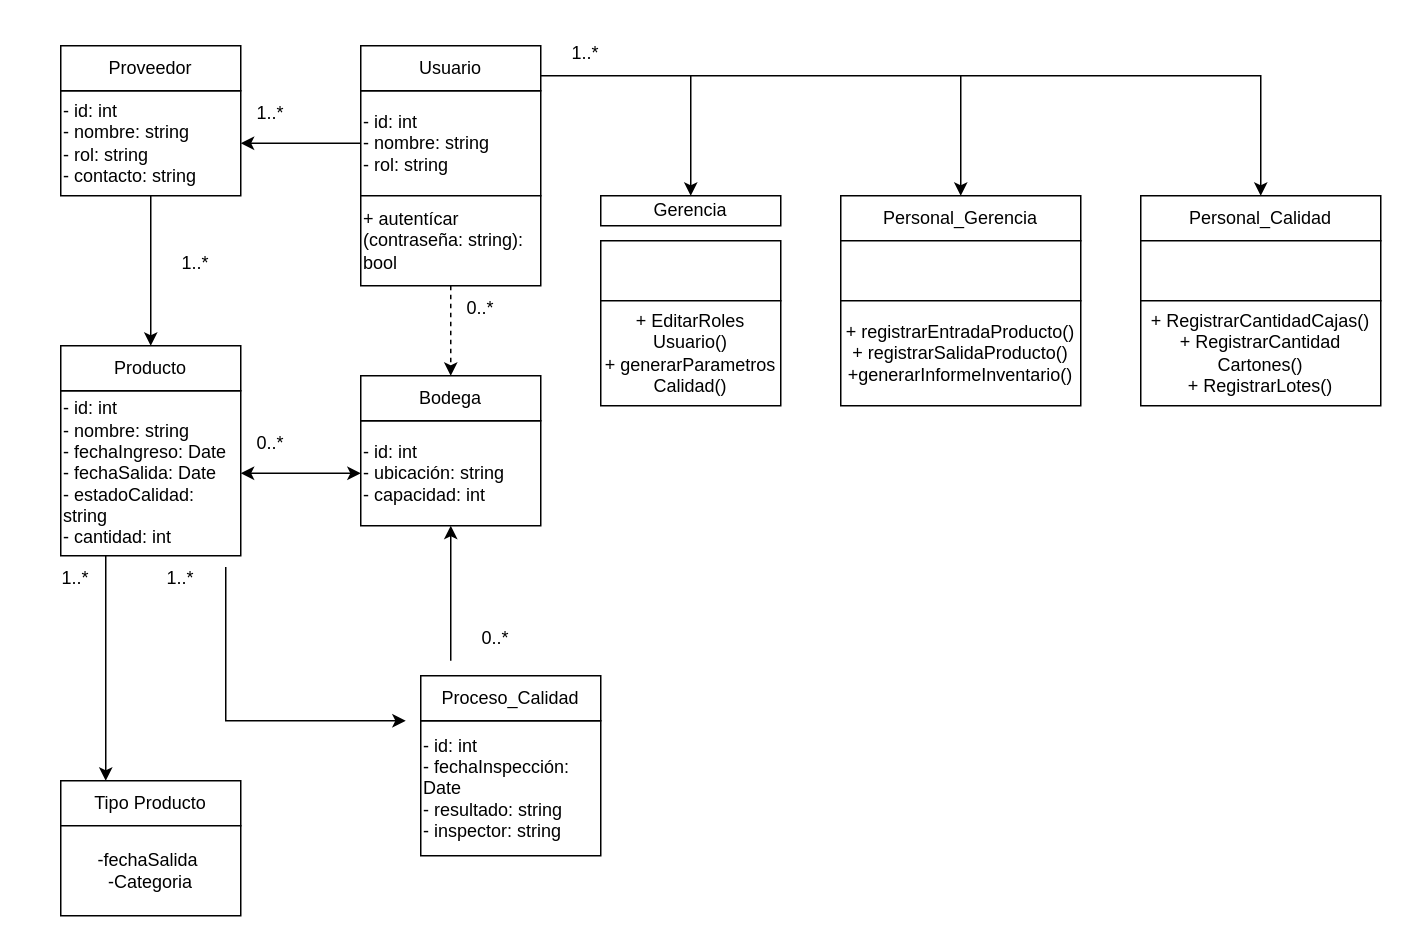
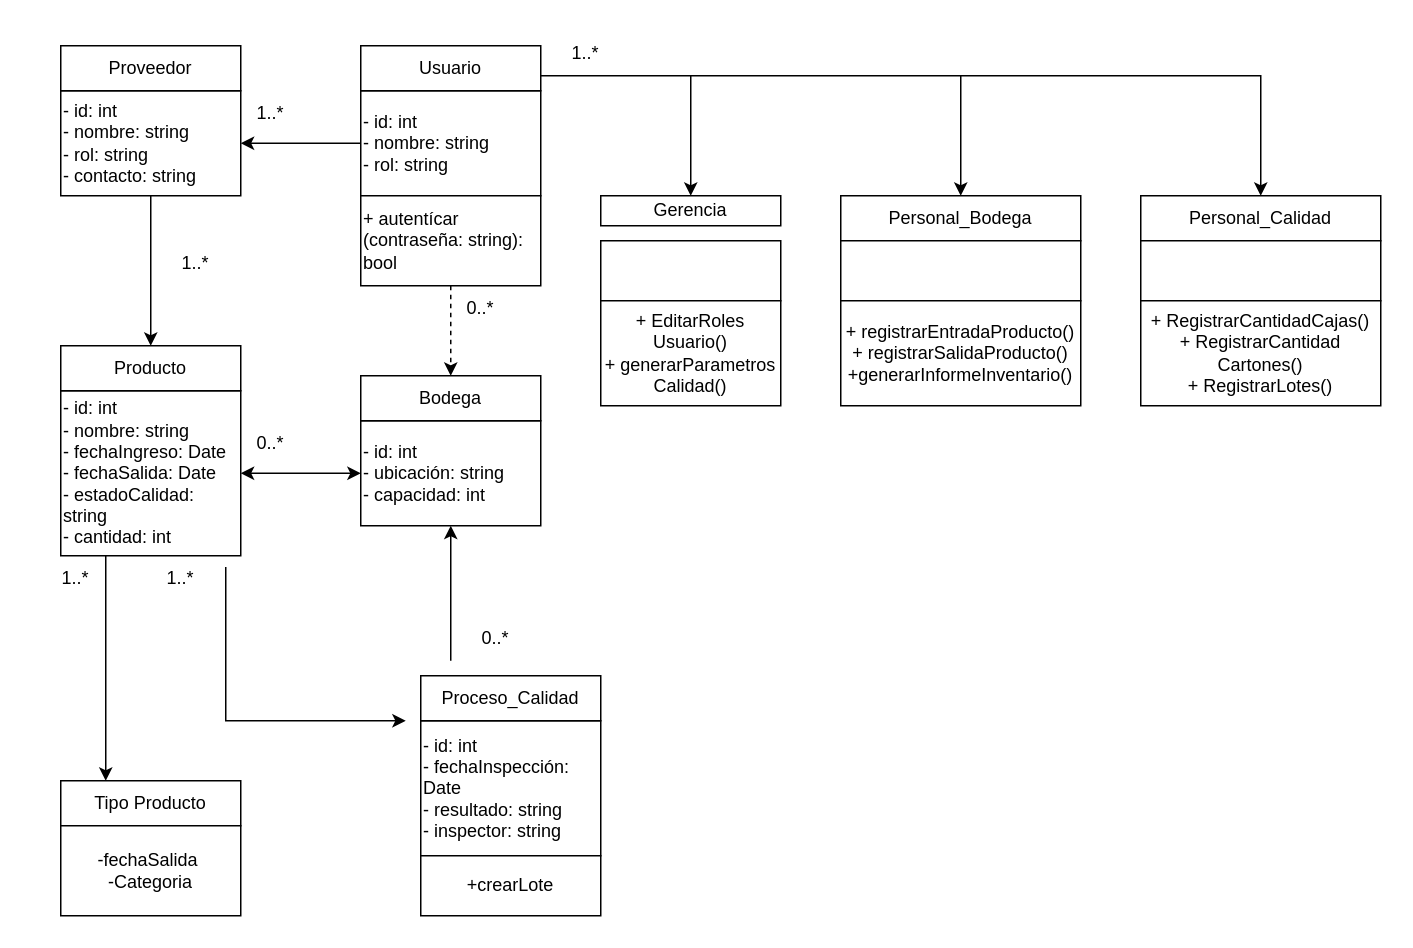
(961, 218) -> (961, 218)
none -> (511, 886)
